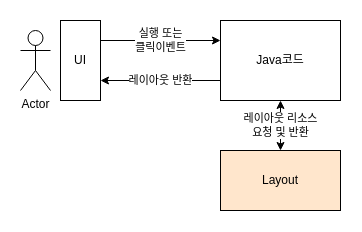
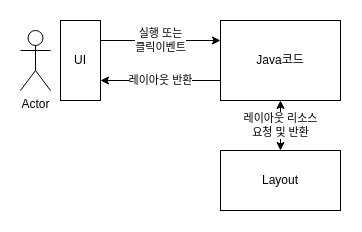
(281, 181) -> (281, 181)
